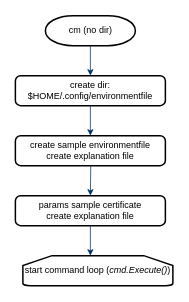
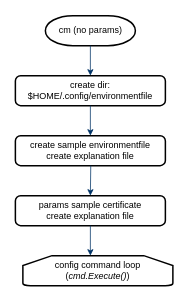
(91, 30) -> (91, 30)
(98, 270) -> (98, 270)
